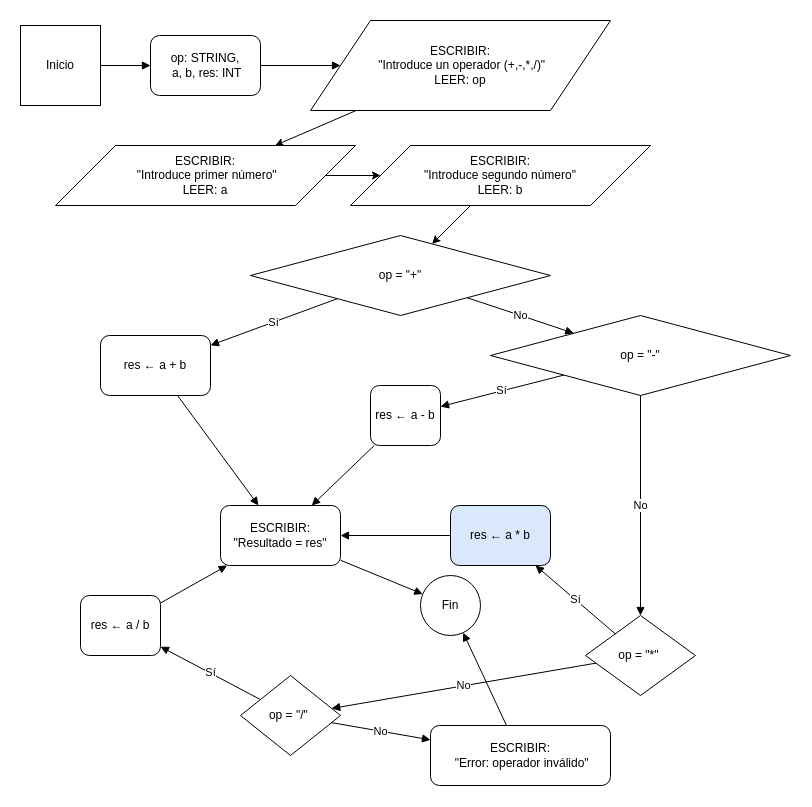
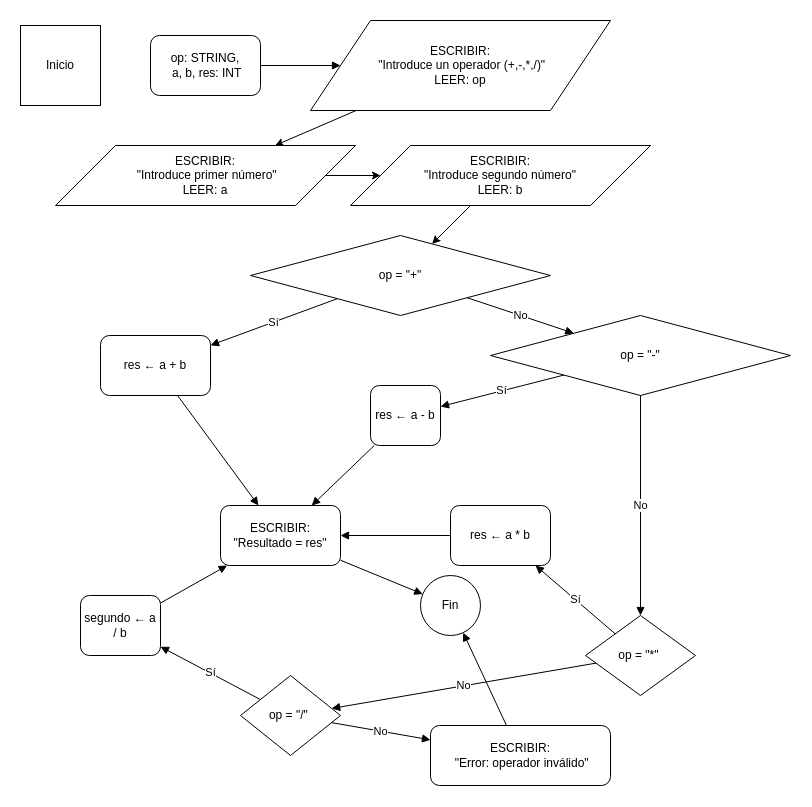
(121, 66) -> none
(501, 536) -> (501, 536)
(121, 626) -> (121, 626)
